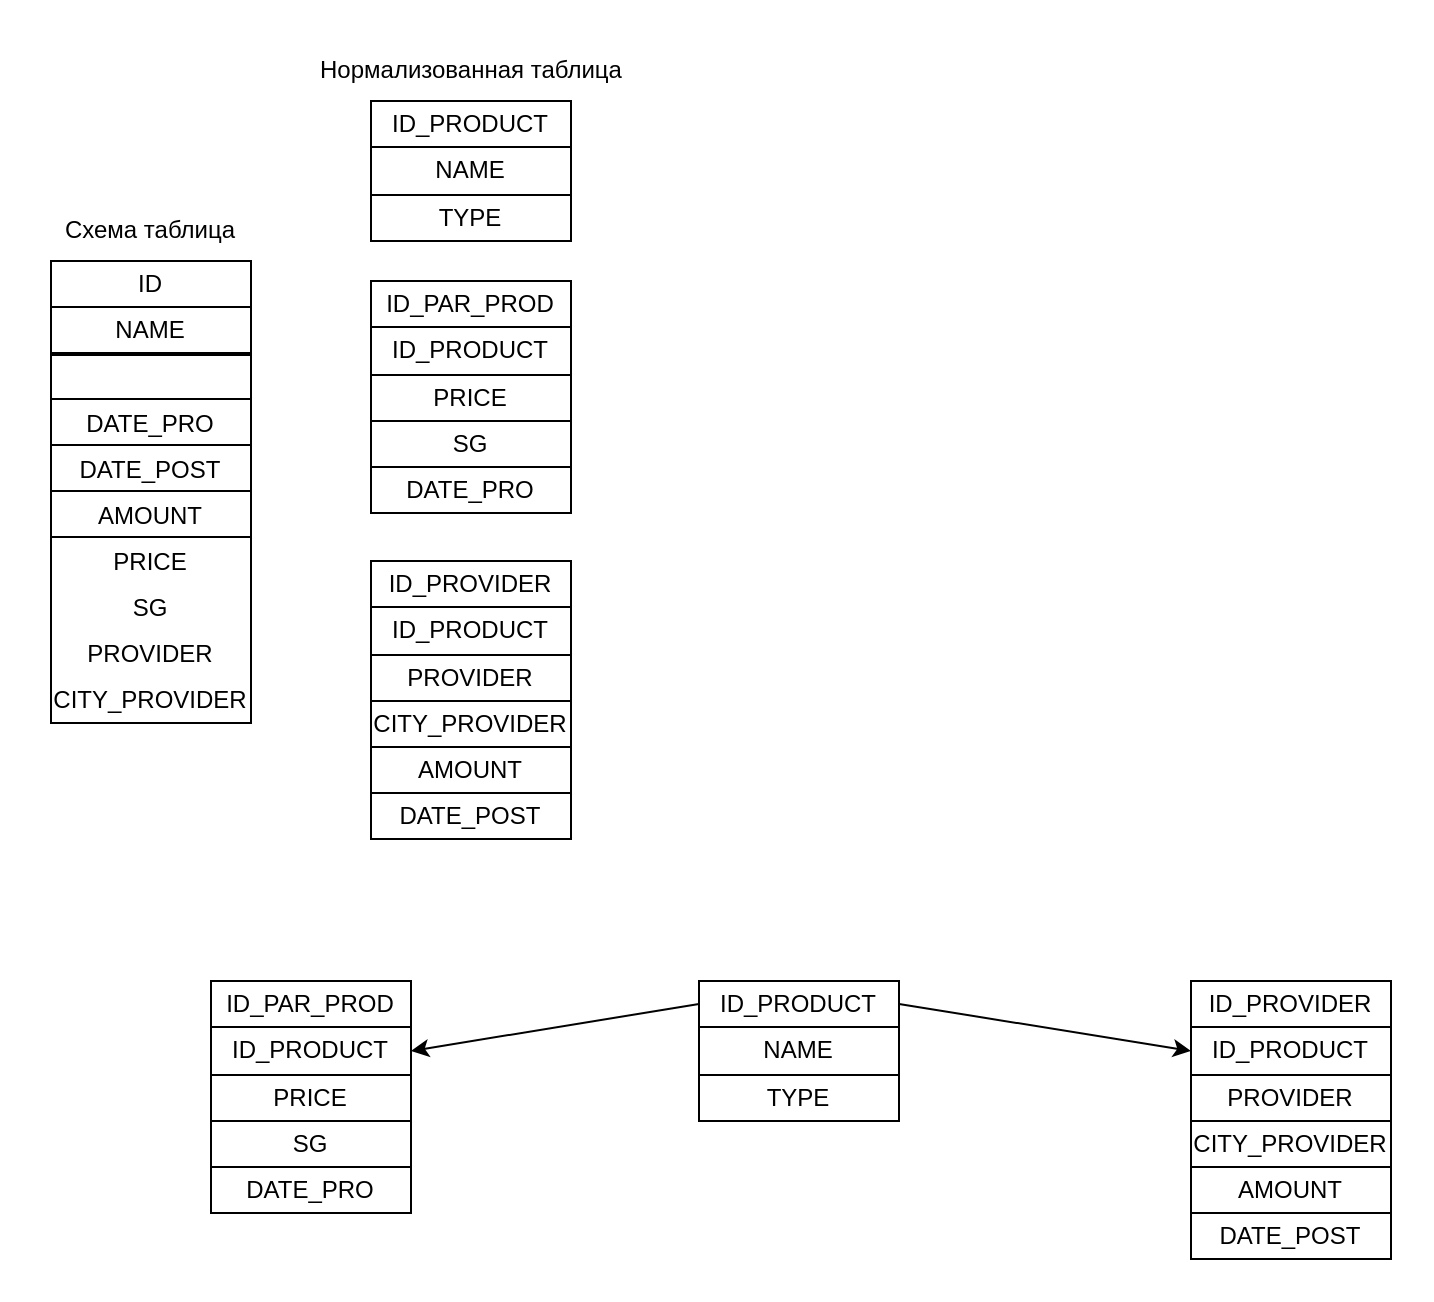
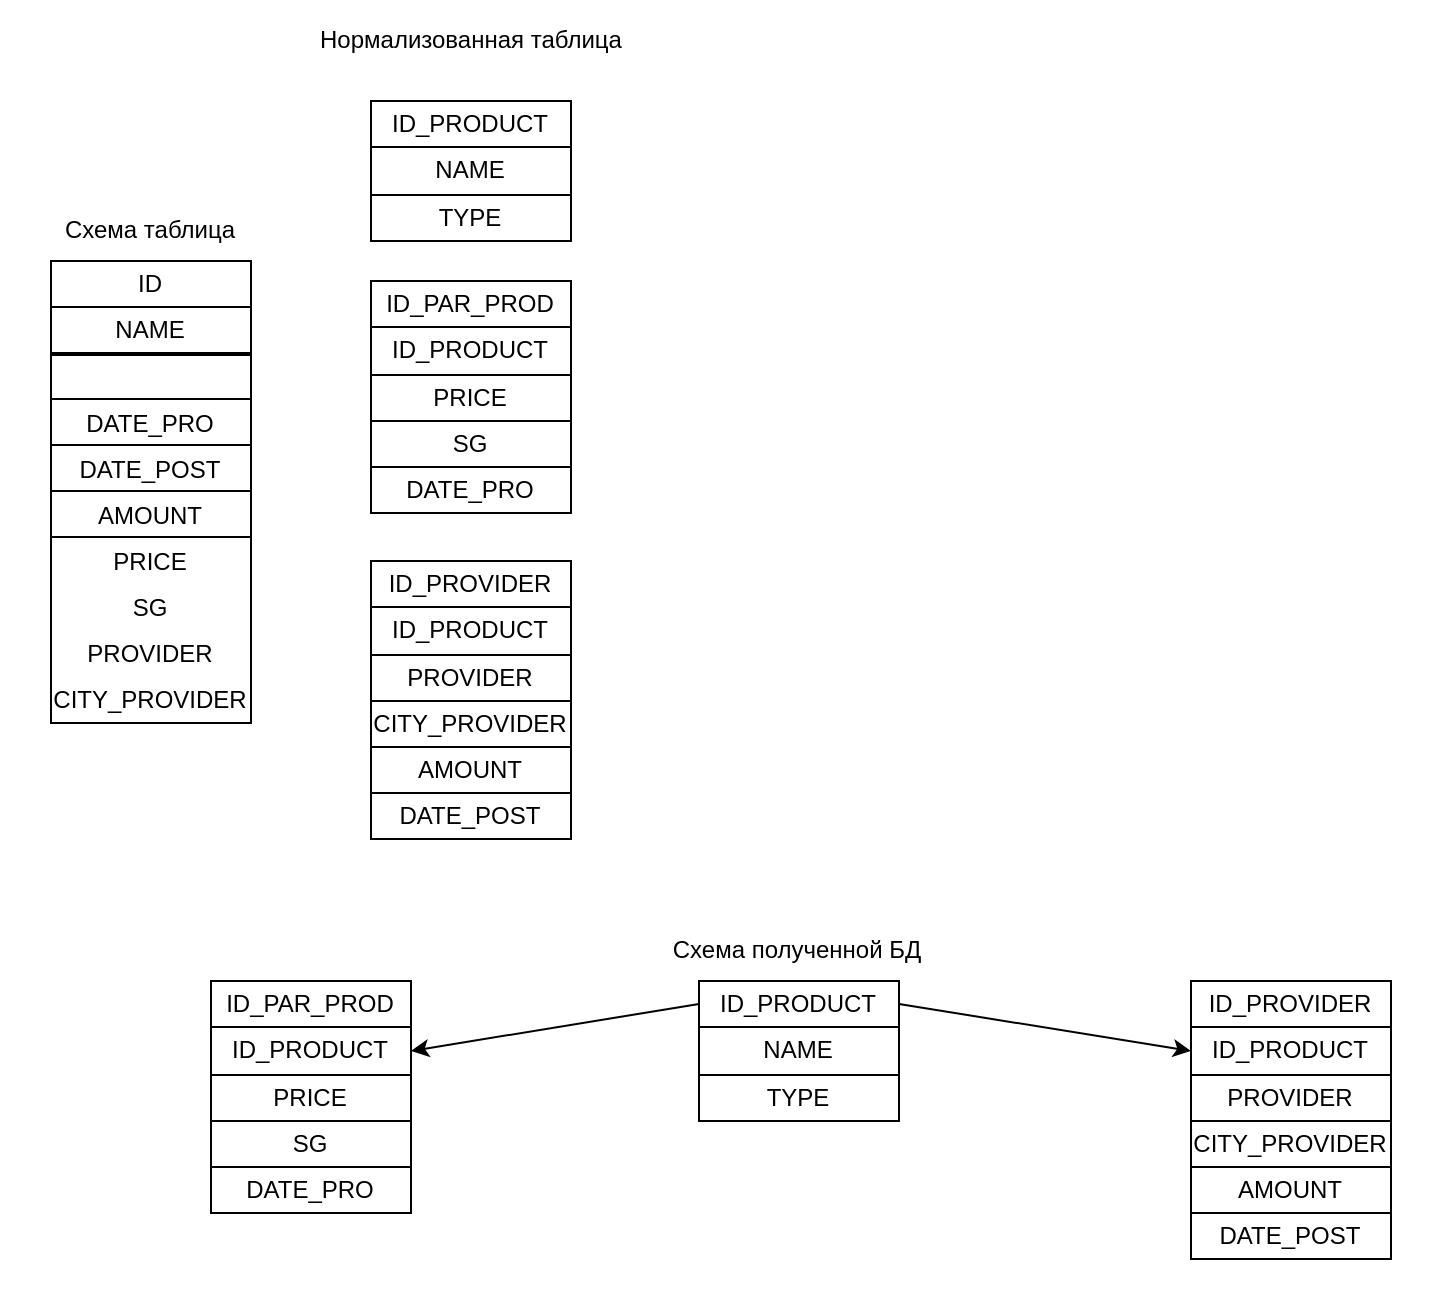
(471, 71) -> (471, 41)
none -> (798, 951)
